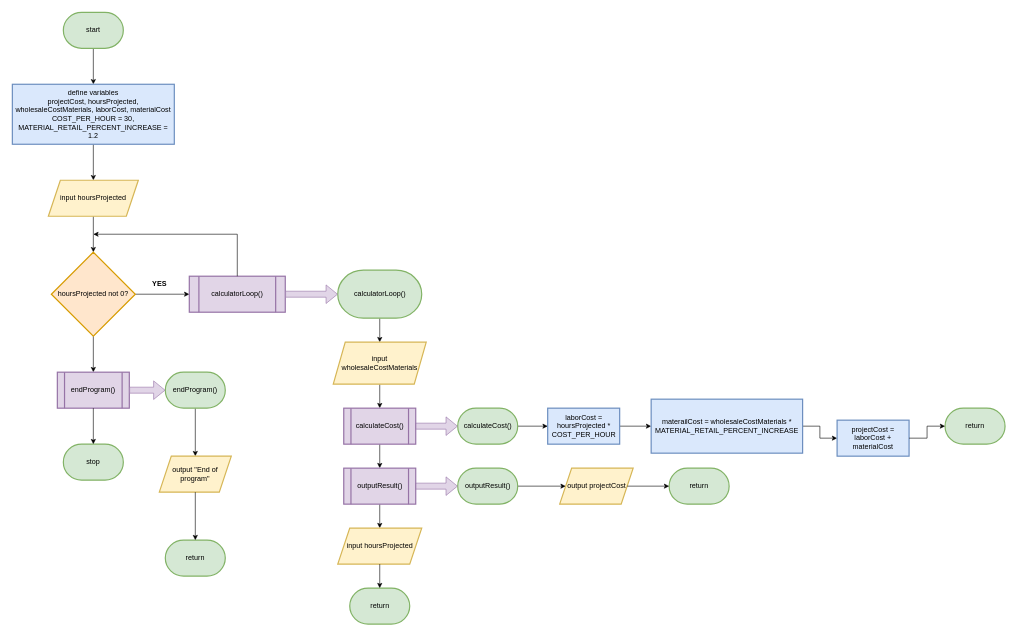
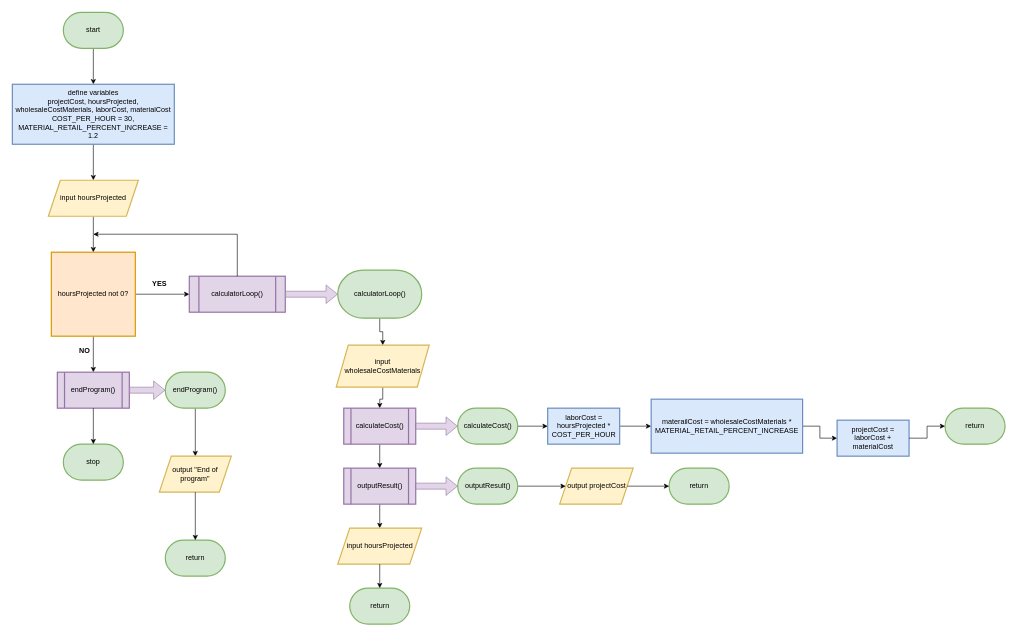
(93, 294) -> (93, 294)
none -> (84, 351)
(380, 363) -> (383, 366)
